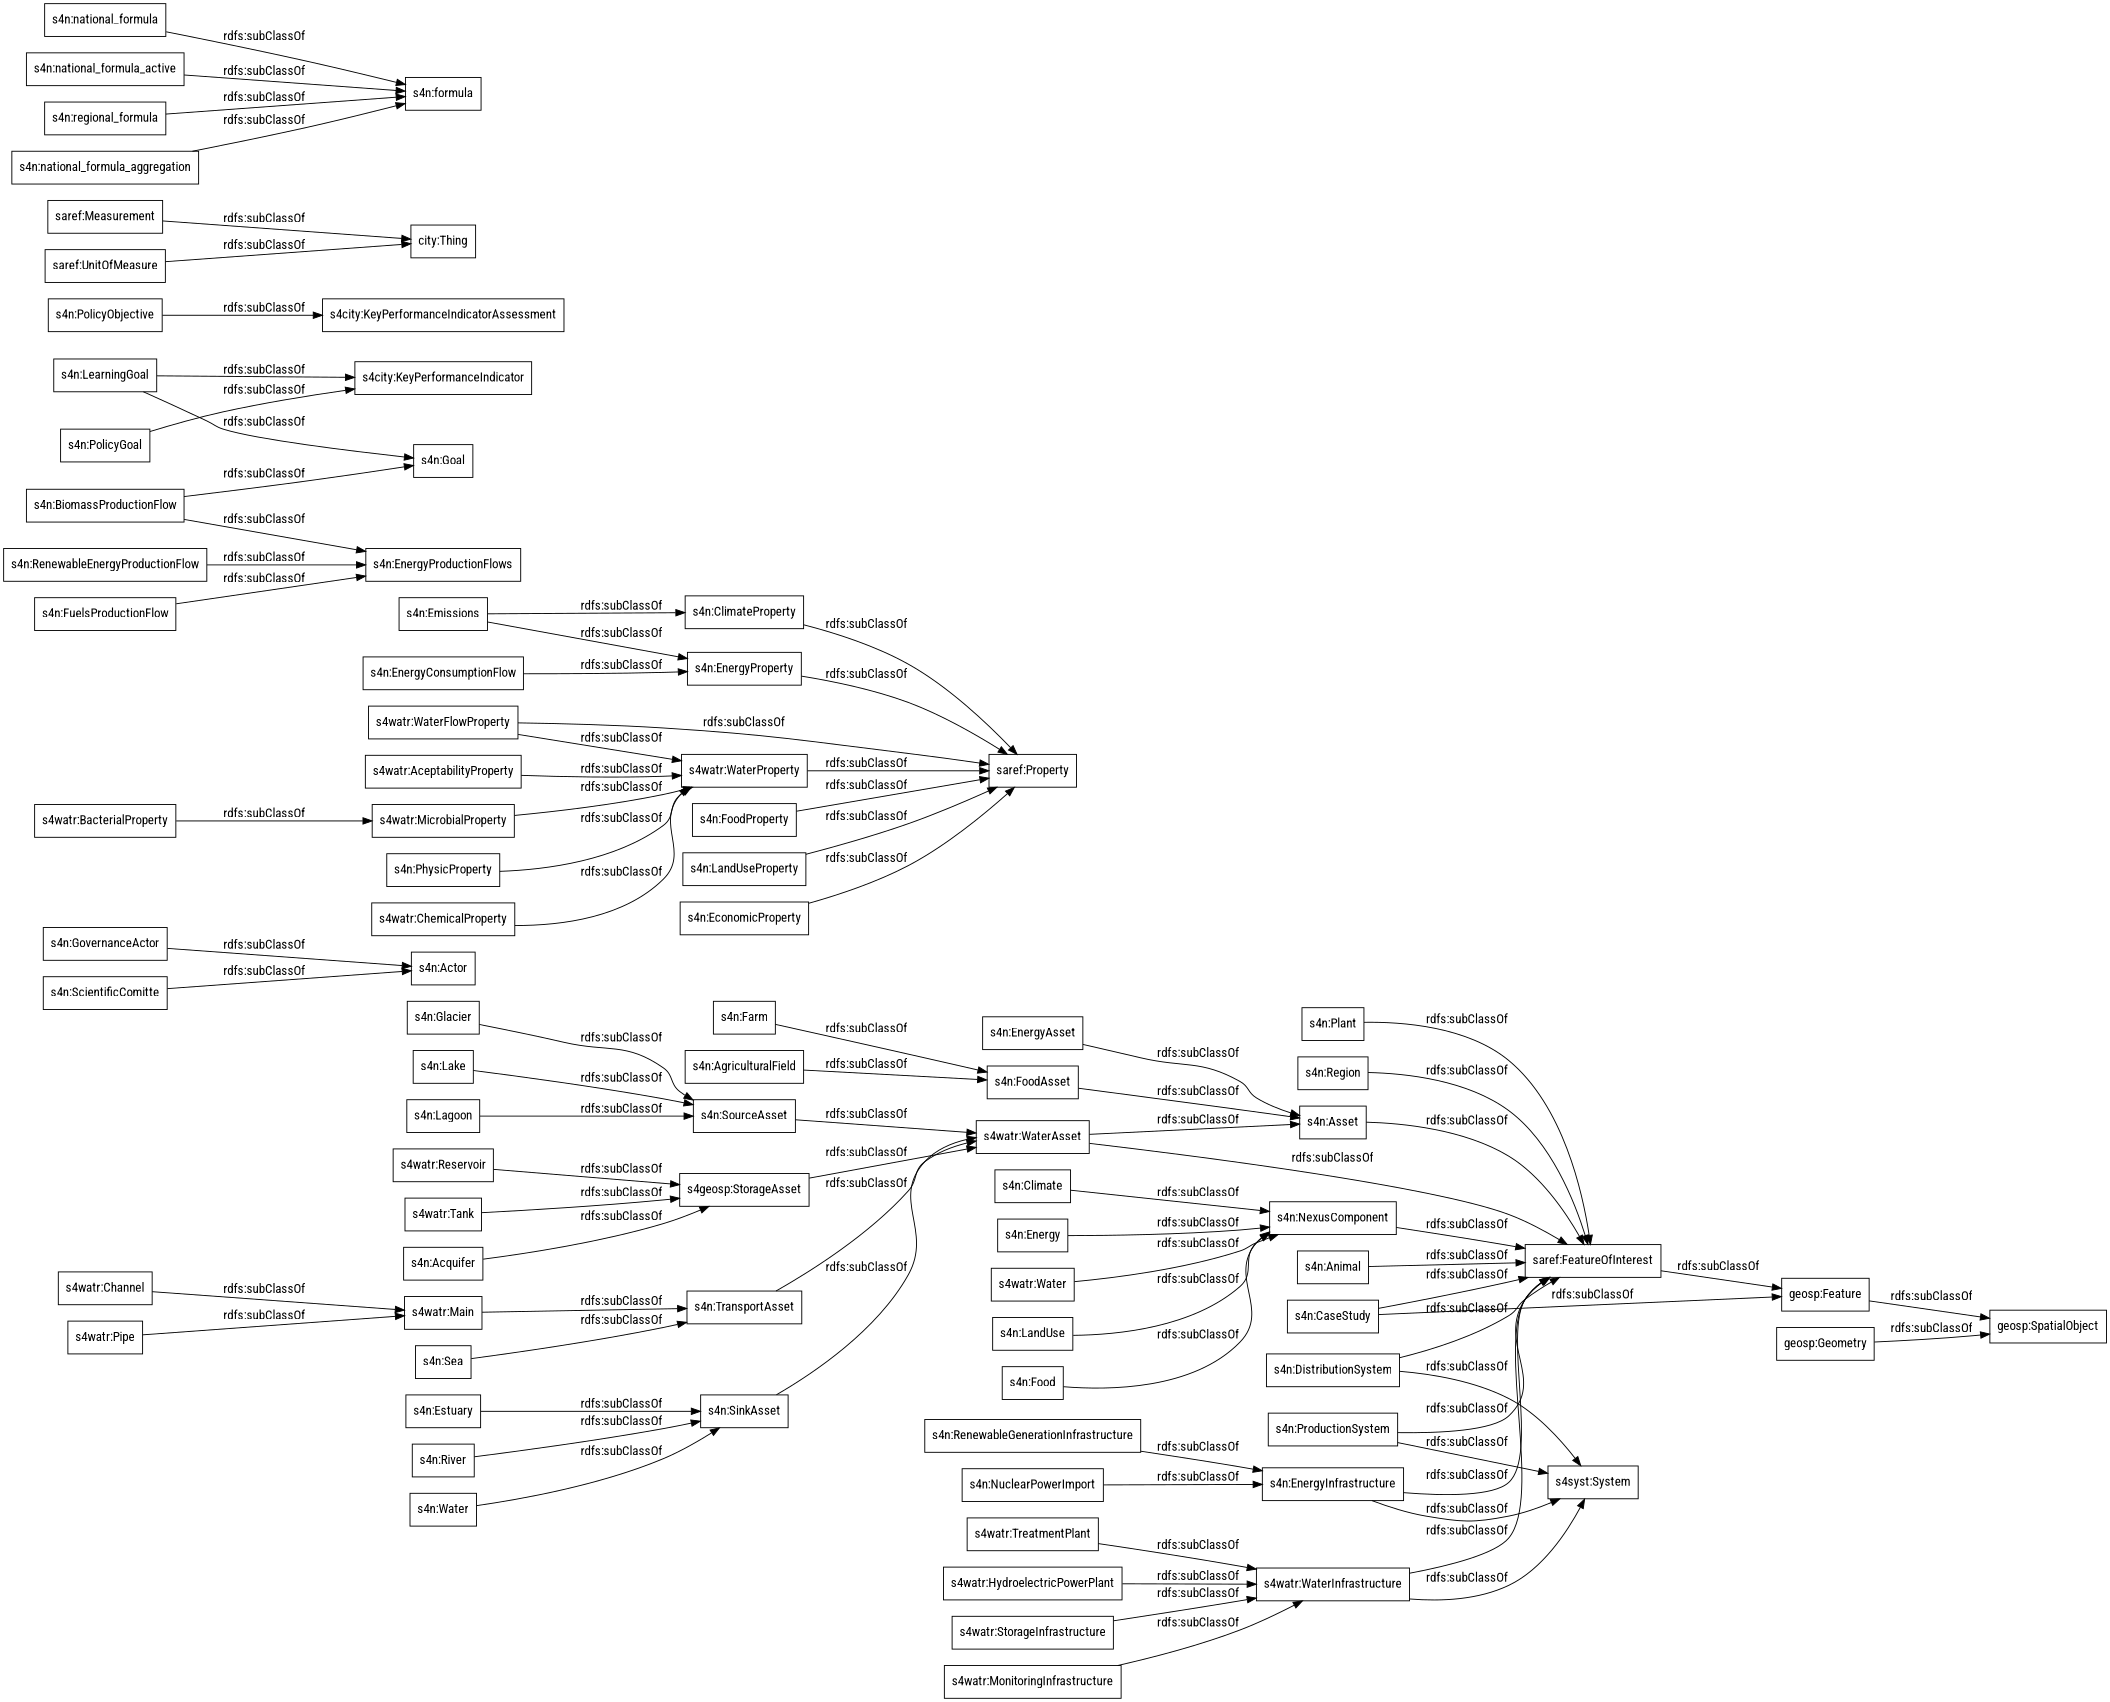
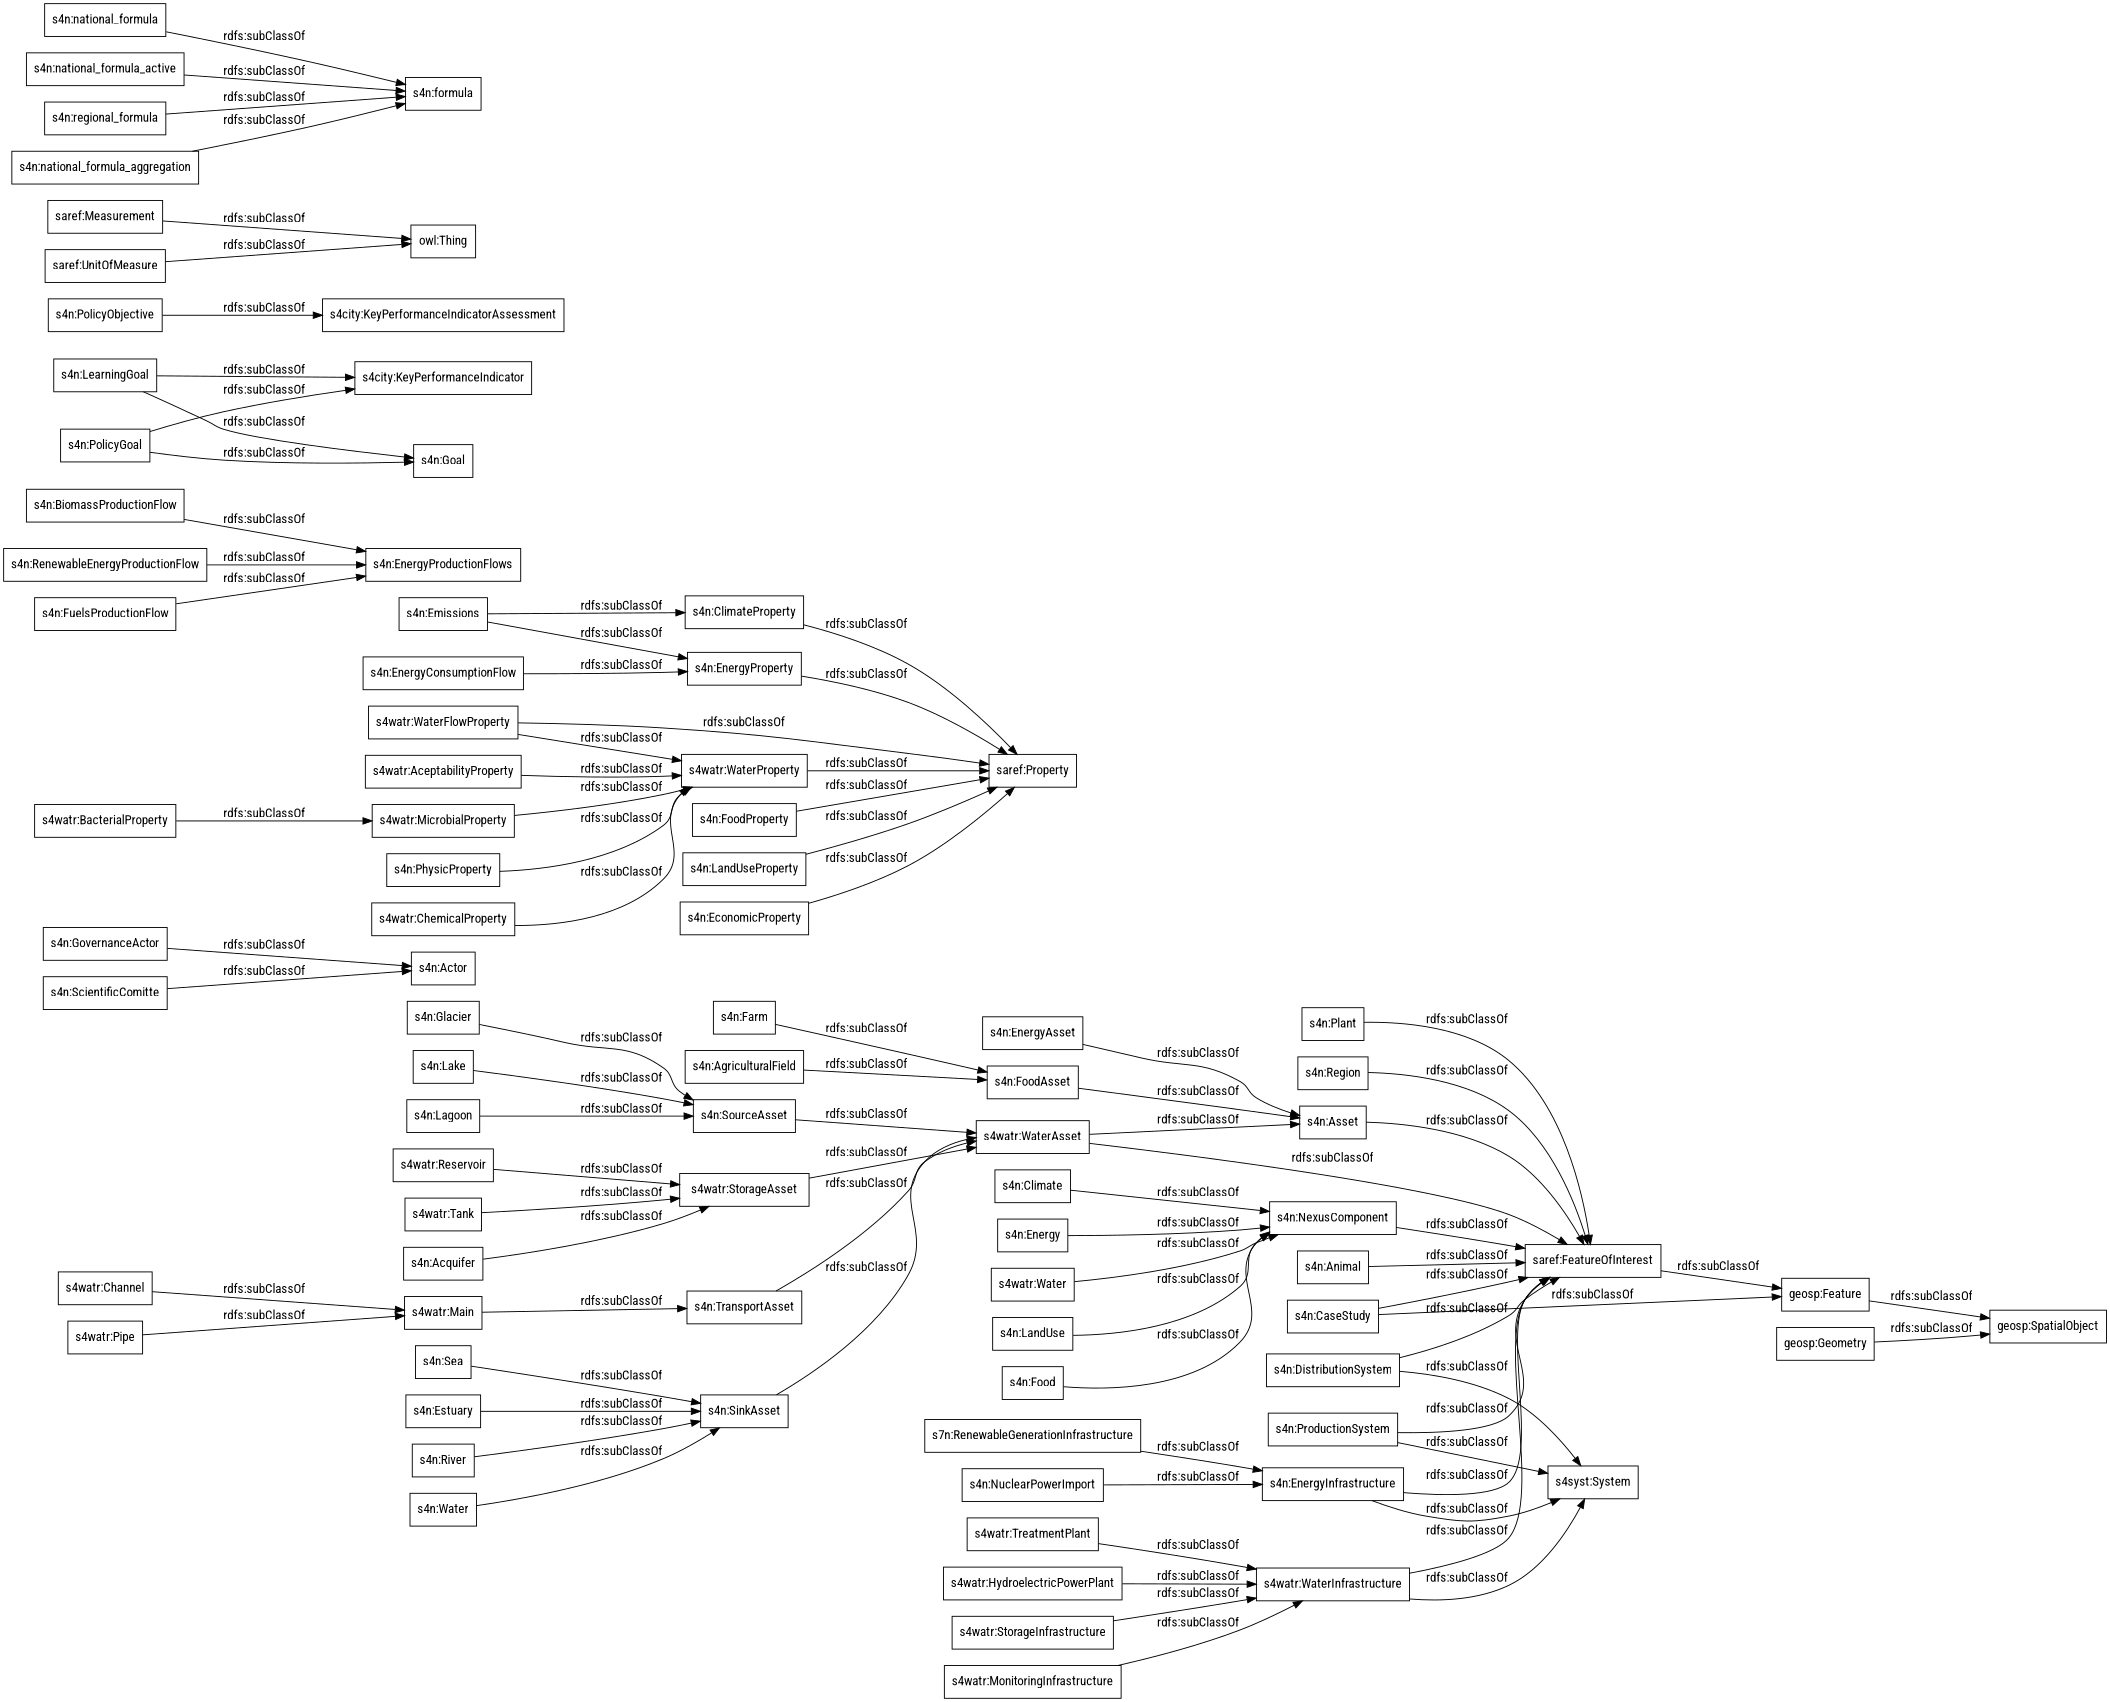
(443, 241) -> (443, 241)
(294, 483) -> (277, 462)
(744, 1190) -> (744, 1190)
(575, 1343) -> (581, 1383)
(1033, 1436) -> (1033, 1436)
